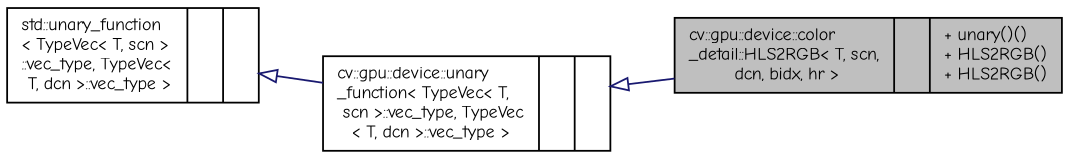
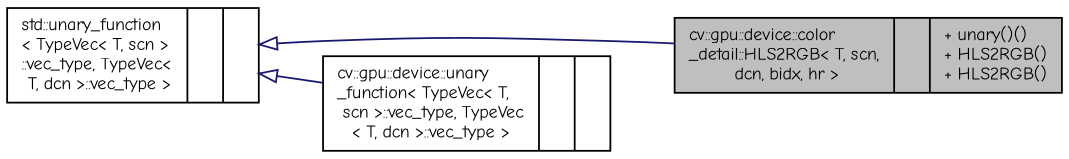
(652, 81) -> (476, 38)
